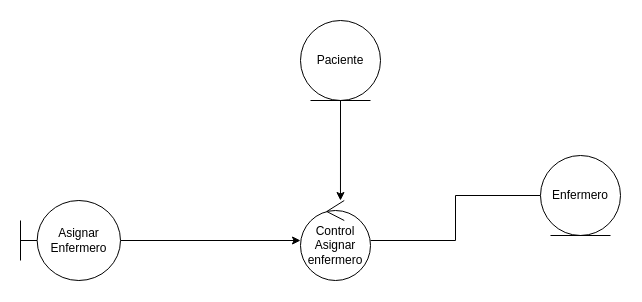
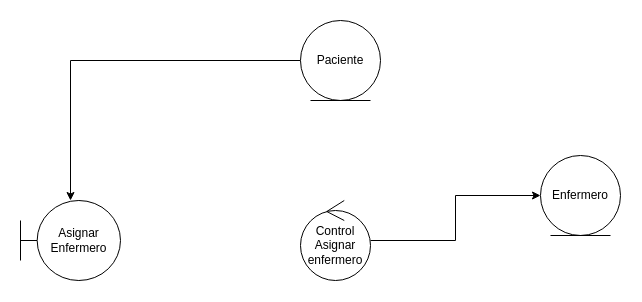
(340, 148) -> (120, 61)
(534, 196) -> (532, 196)
(207, 241) -> none
